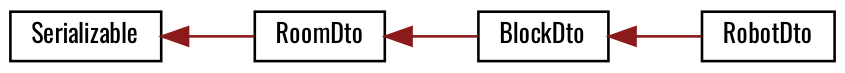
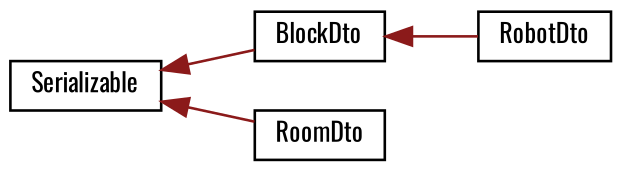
(445, 36) -> (221, 57)
